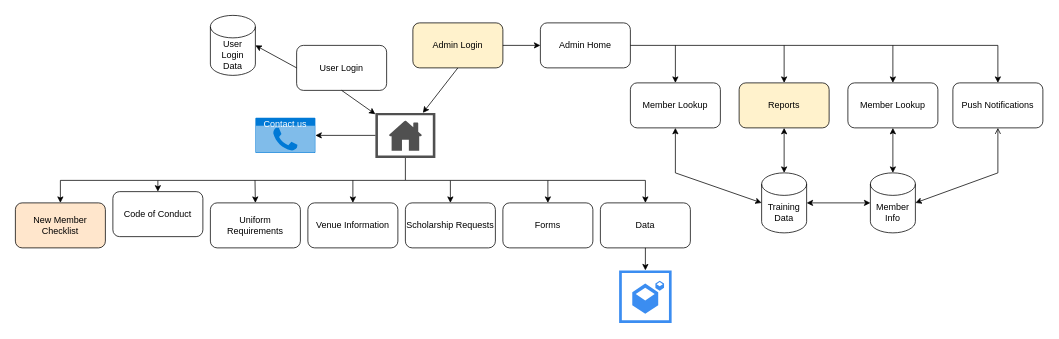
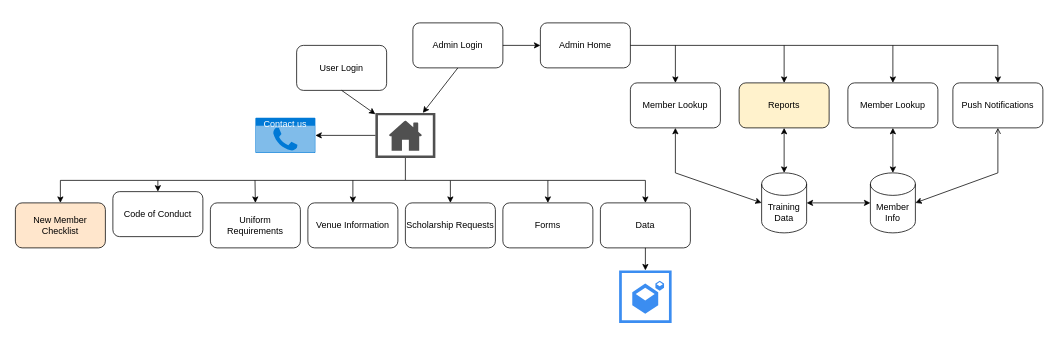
(233, 45) -> none
(458, 45) -> (458, 45)
(278, 58) -> none
